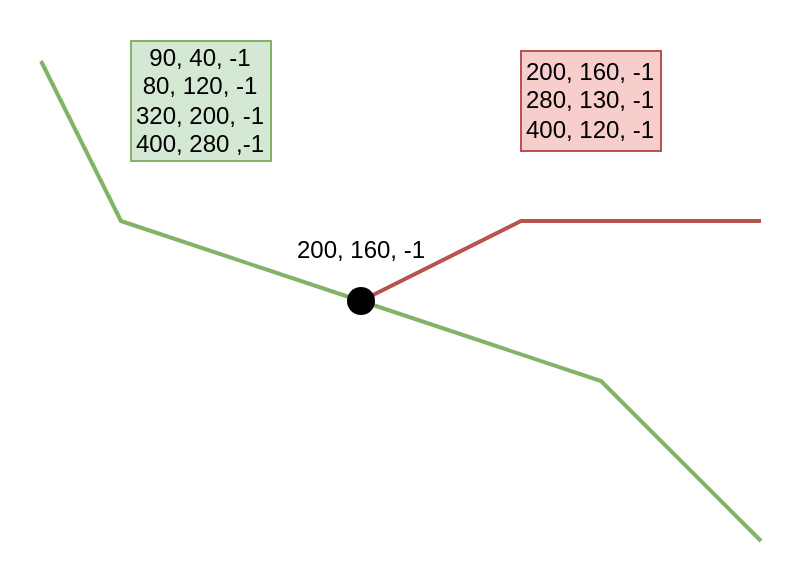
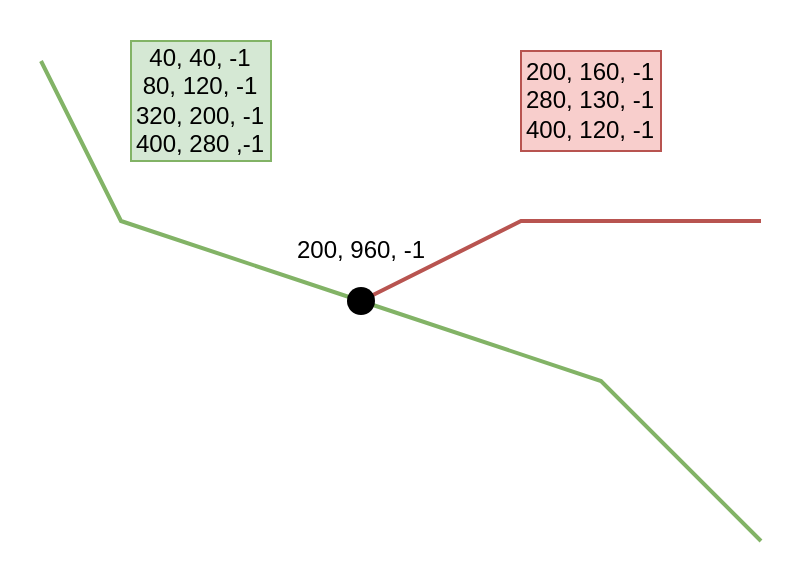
(201, 101) -> (201, 101)
(362, 251) -> (362, 251)
